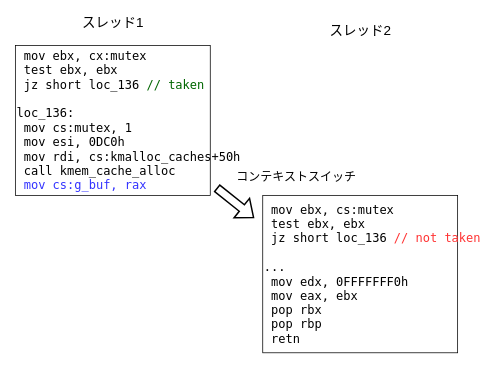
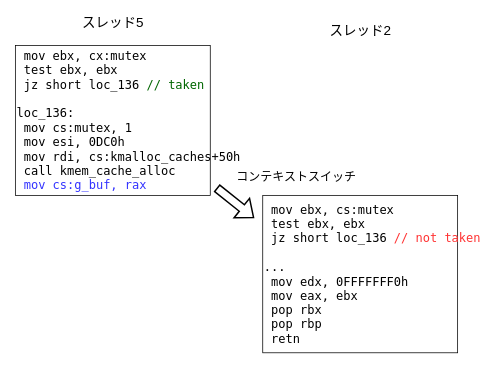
(113, 23) -> (113, 23)
